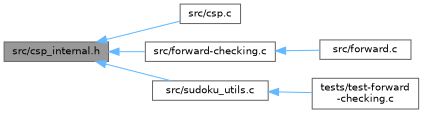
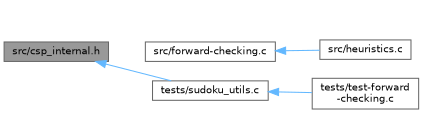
(210, 14) -> none
(365, 50) -> (365, 50)
(132, 52) -> none
(210, 91) -> (210, 91)
